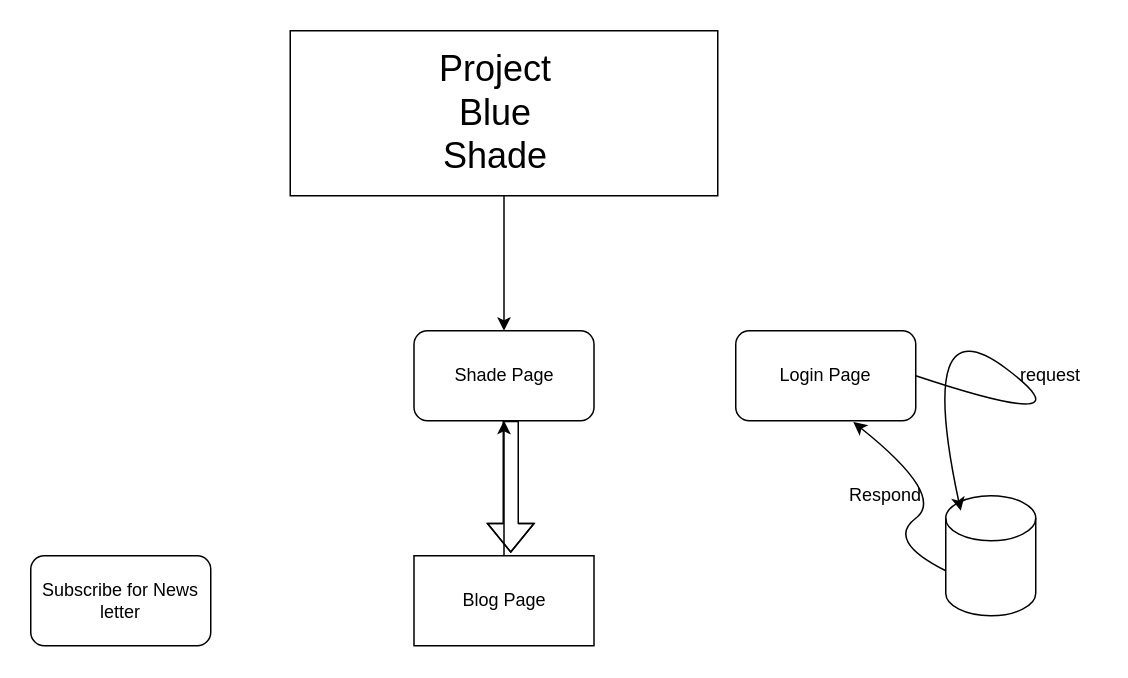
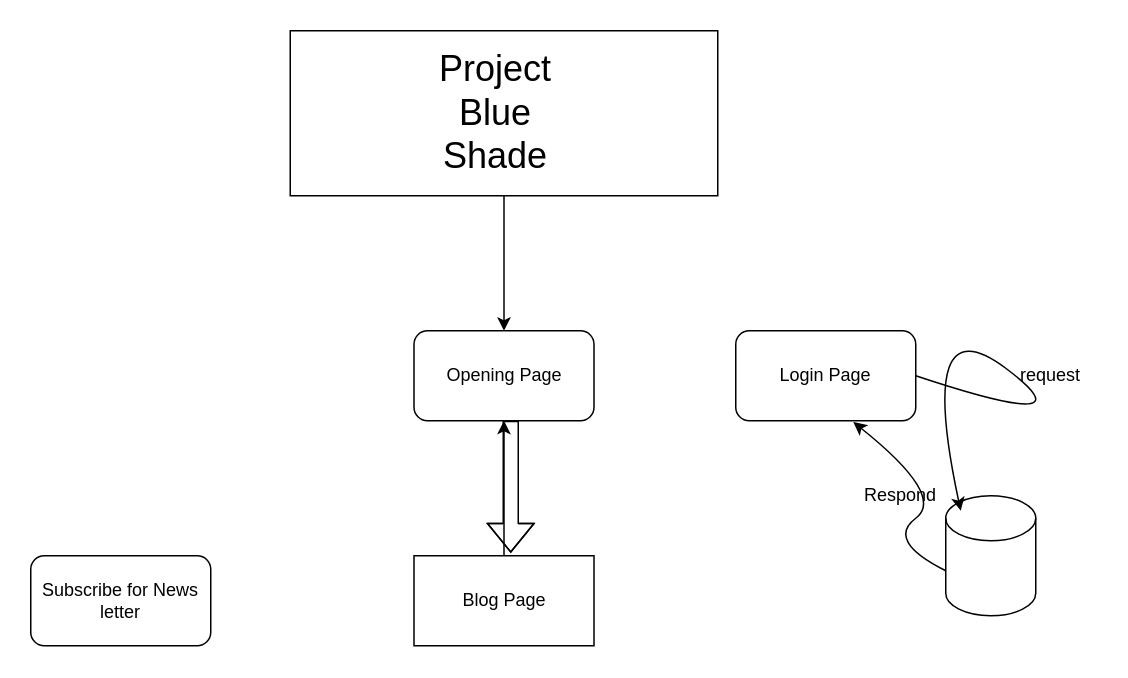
(505, 376) -> (505, 376)
(886, 496) -> (901, 496)
